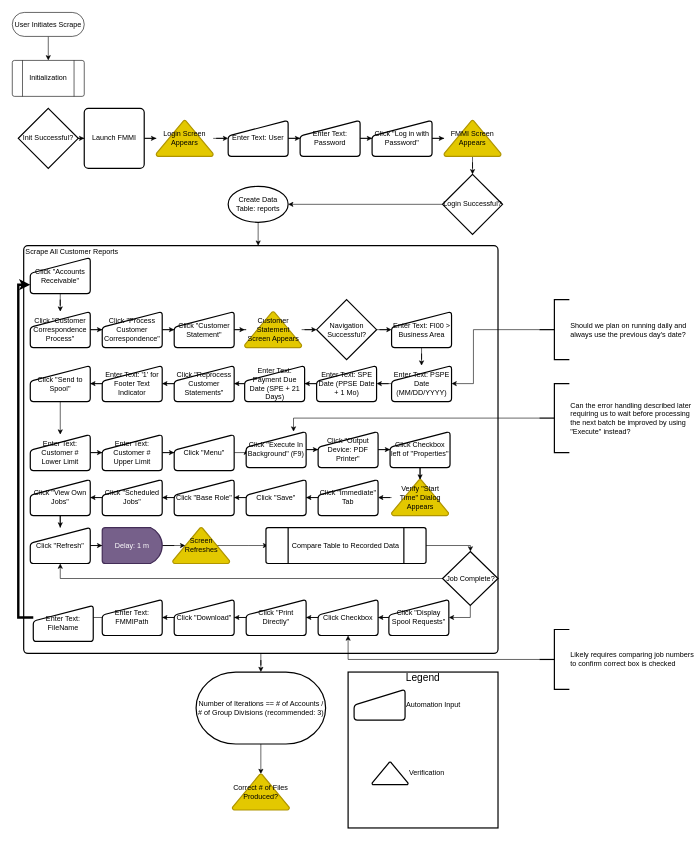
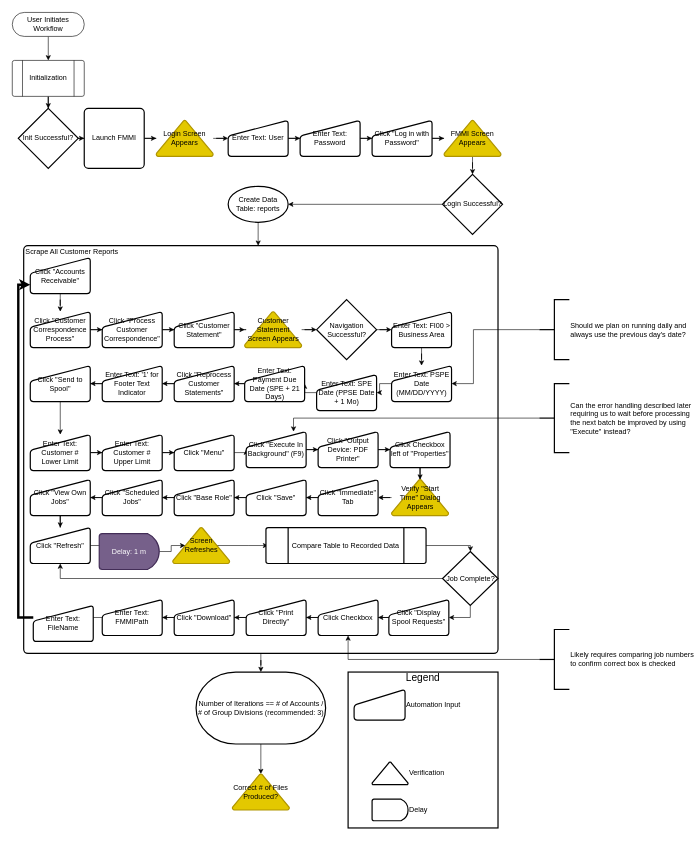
(48, 24) -> (48, 24)
none -> (48, 104)
(347, 384) -> (347, 393)
(132, 546) -> (129, 552)
none -> (390, 810)
